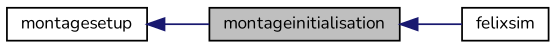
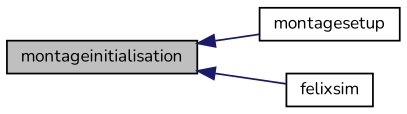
(187, 24) -> (237, 38)
